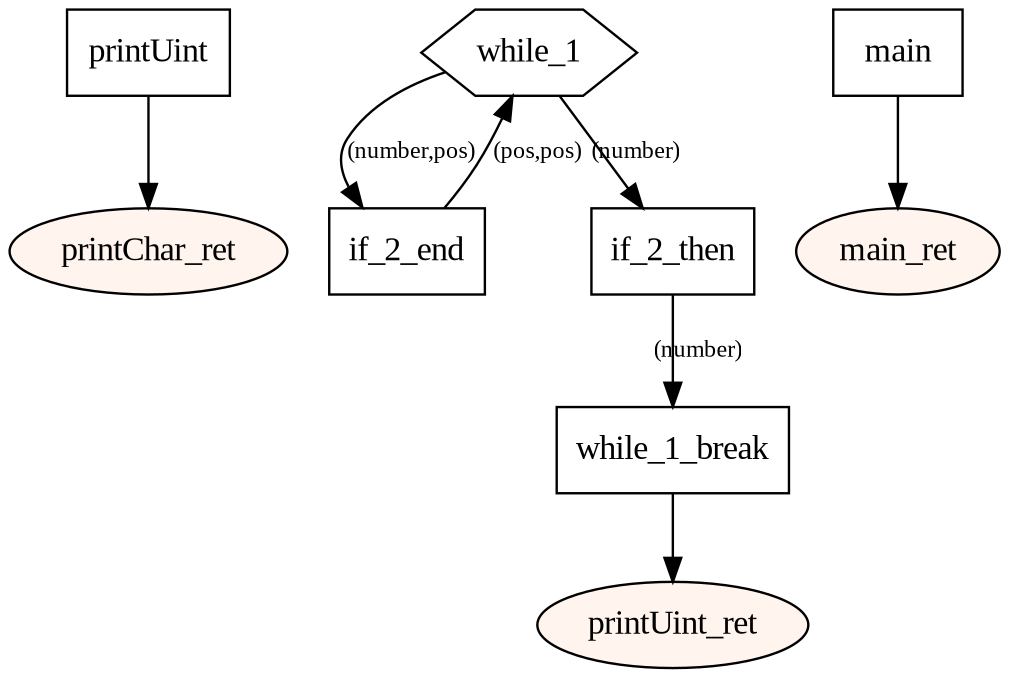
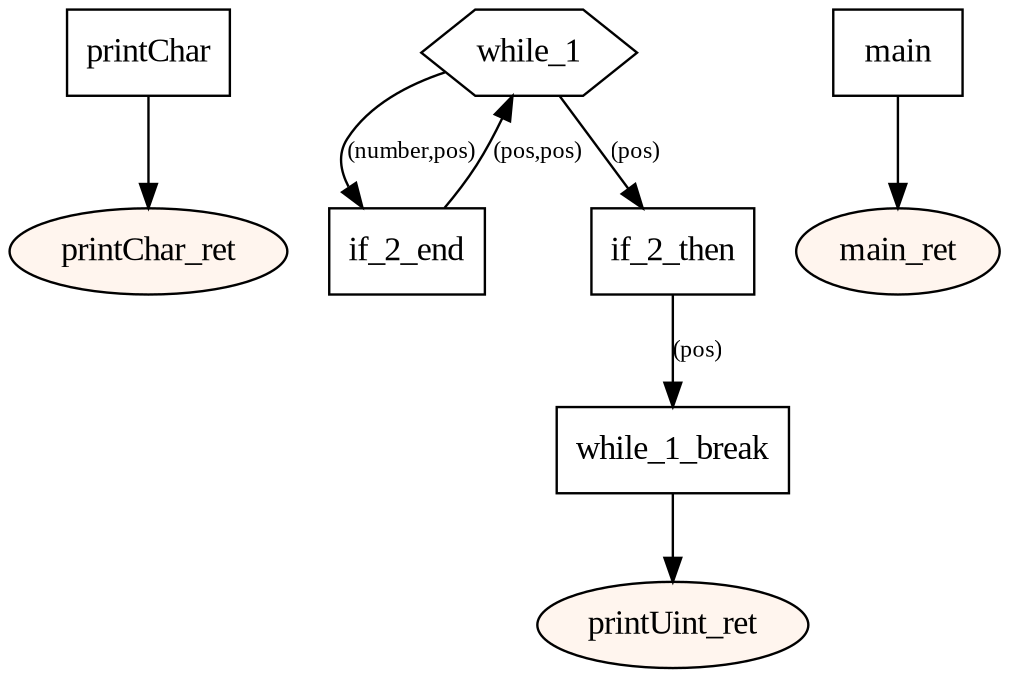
(148, 53) -> (148, 53)
(636, 152) -> (636, 152)
(698, 351) -> (698, 351)
